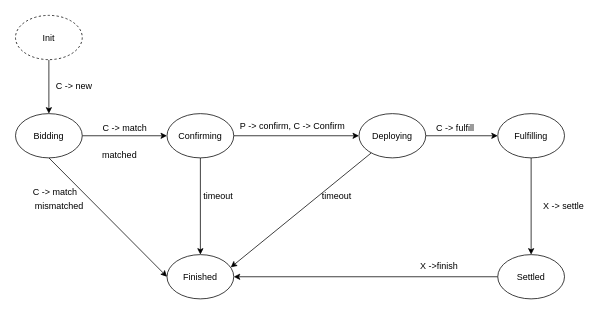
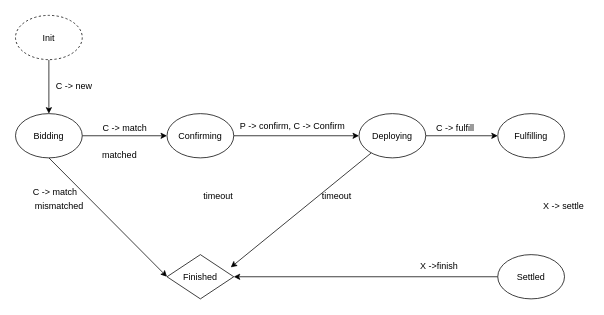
(200, 203) -> none
(531, 248) -> none
(200, 277) -> (200, 277)
